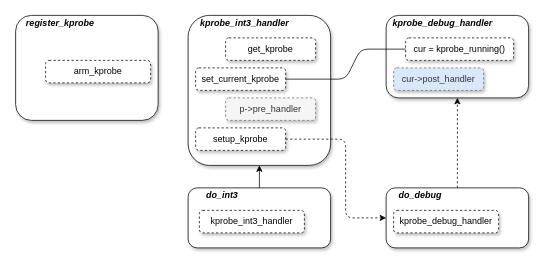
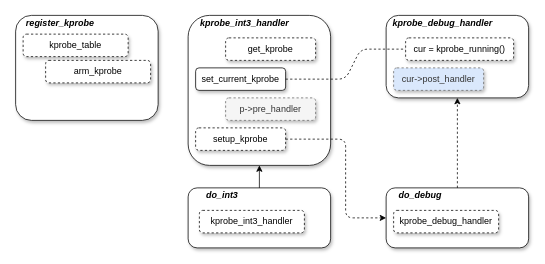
none -> (75, 45)
(349, 71) -> (349, 71)
(240, 79) -> (240, 79)
